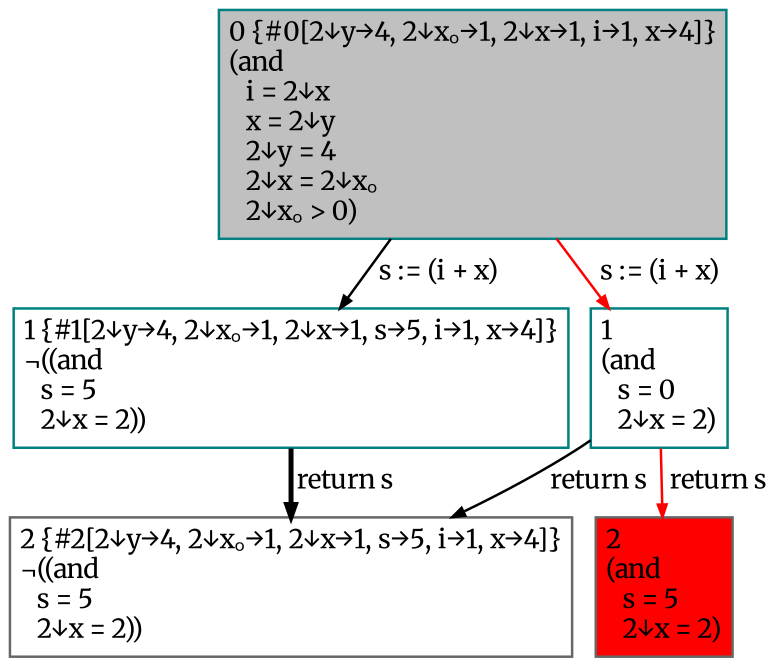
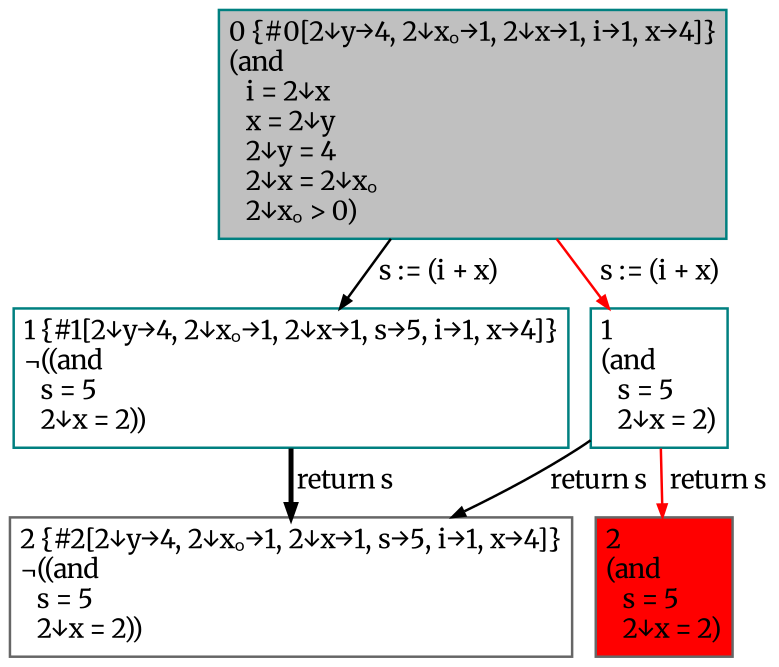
(659, 378) -> (659, 378)
